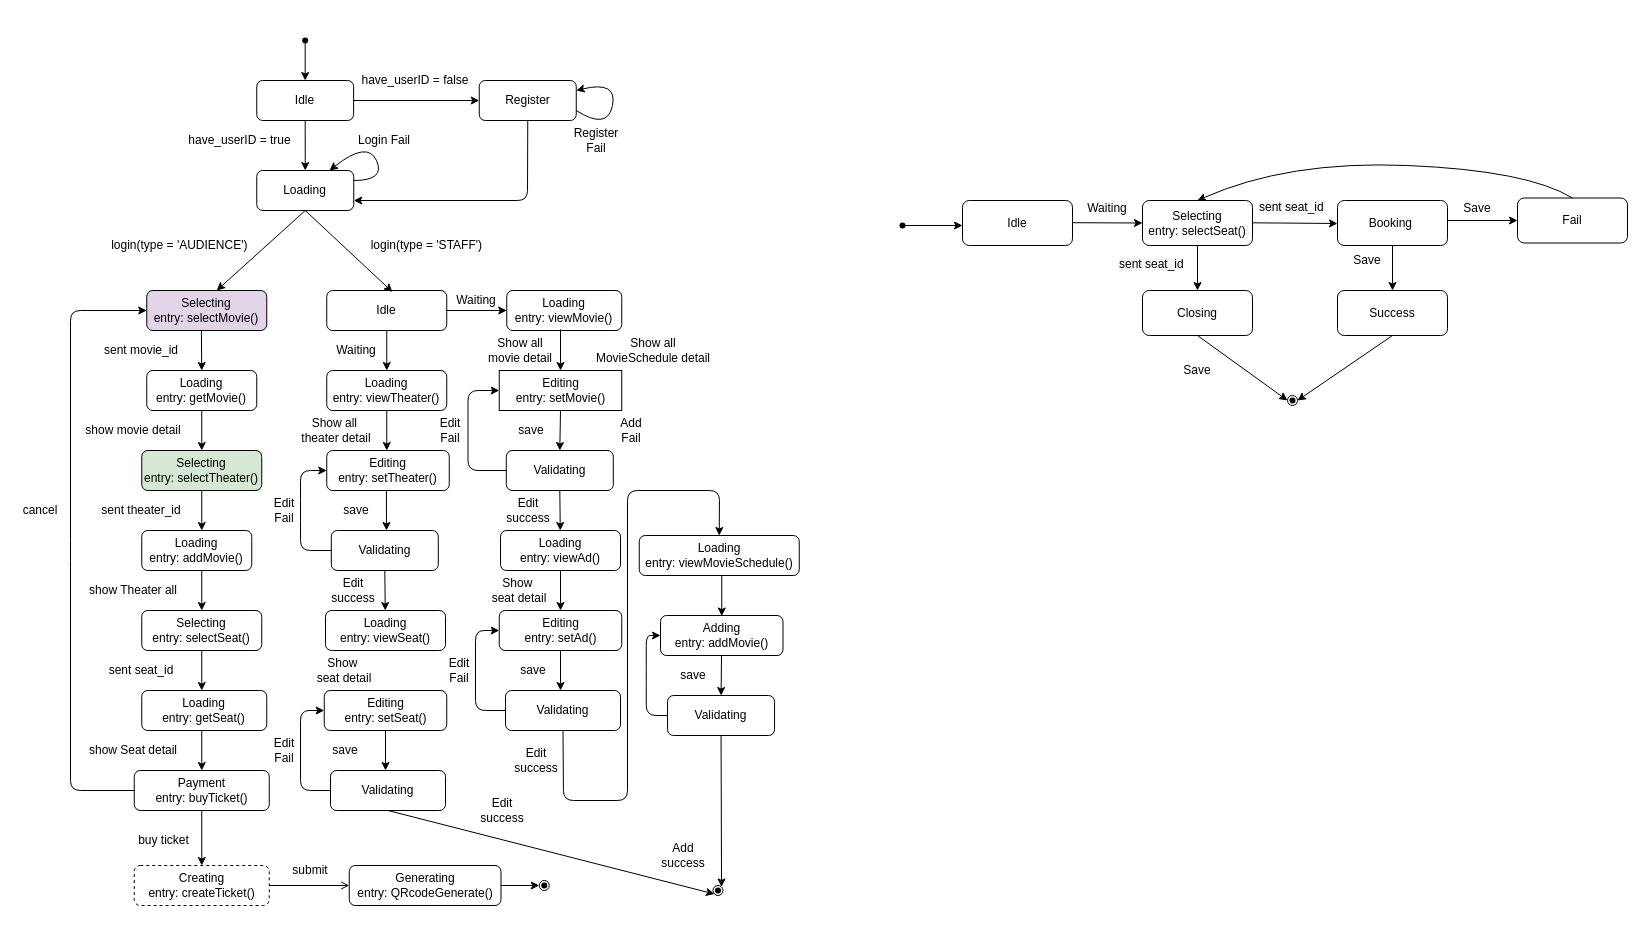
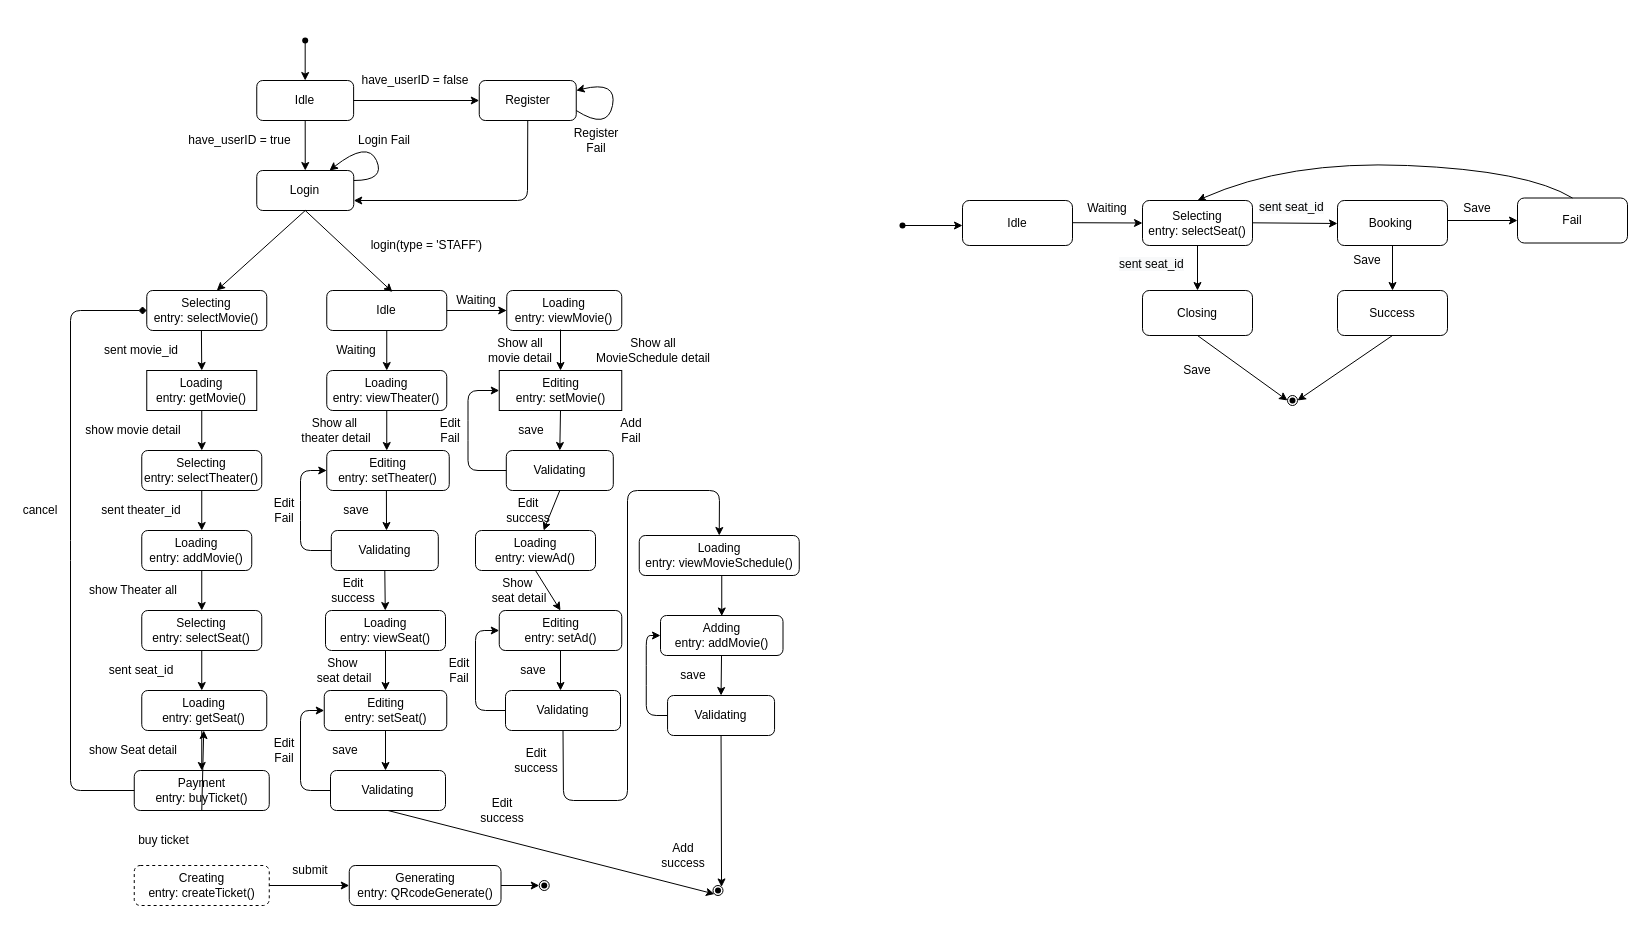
(305, 191) -> (305, 191)
(182, 246) -> none
(138, 311) -> (138, 311)
(207, 311) -> (207, 311)
(202, 391) -> (202, 391)
(202, 471) -> (202, 471)
(561, 551) -> (536, 551)
none -> (386, 667)
(202, 835) -> (203, 774)
(342, 886) -> (341, 886)
